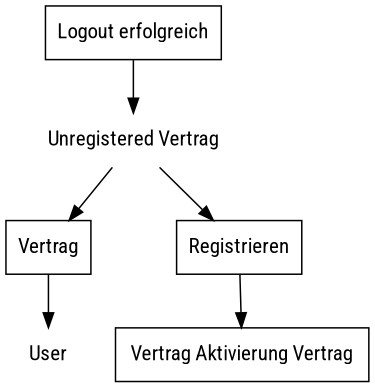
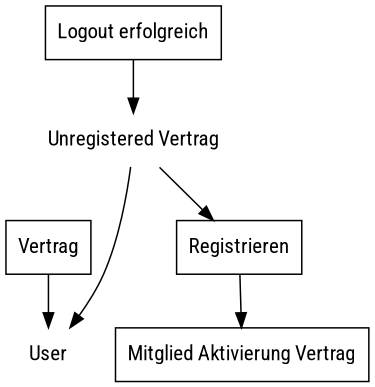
(95, 188) -> (114, 245)
(242, 355) -> (242, 355)
